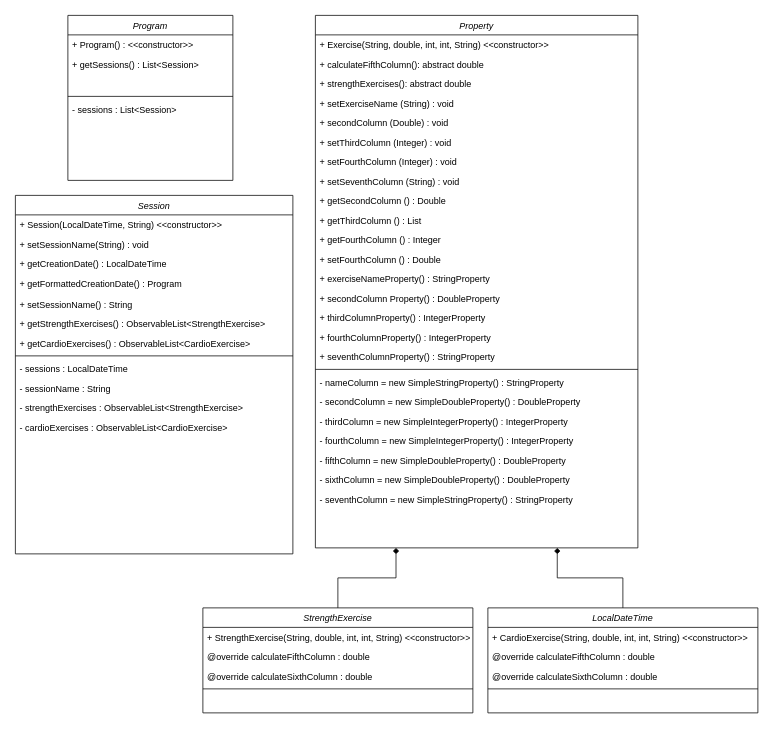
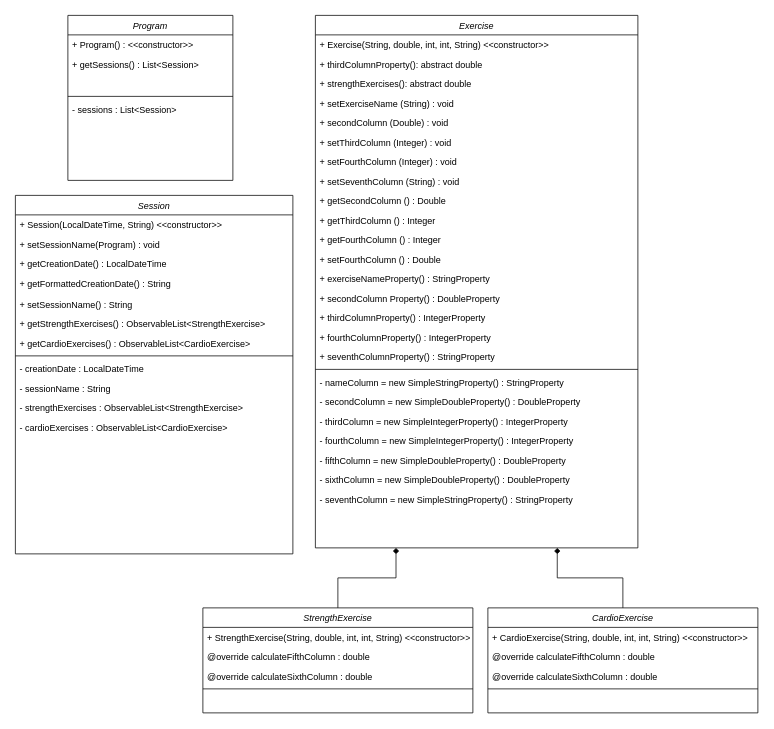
(476, 26) -> (476, 26)
(412, 65) -> (412, 65)
(376, 221) -> (384, 221)
(89, 245) -> (93, 245)
(109, 284) -> (106, 284)
(77, 369) -> (87, 369)
(623, 618) -> (623, 618)
